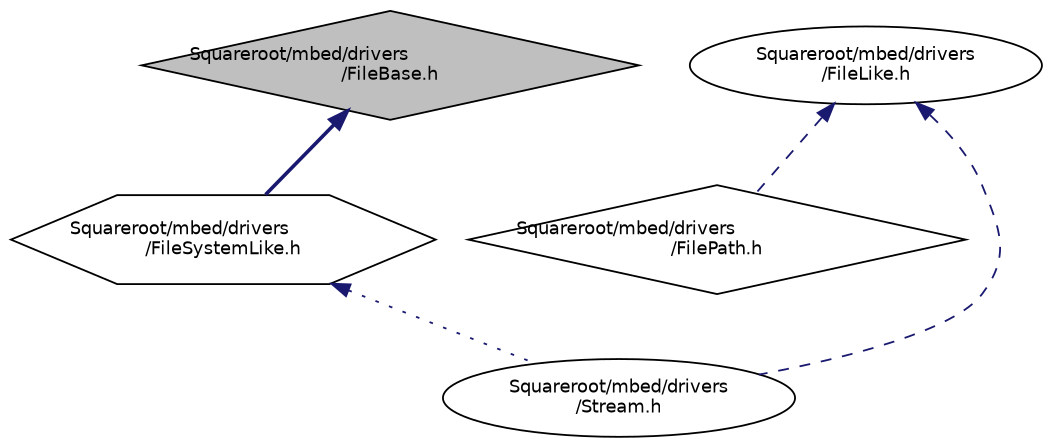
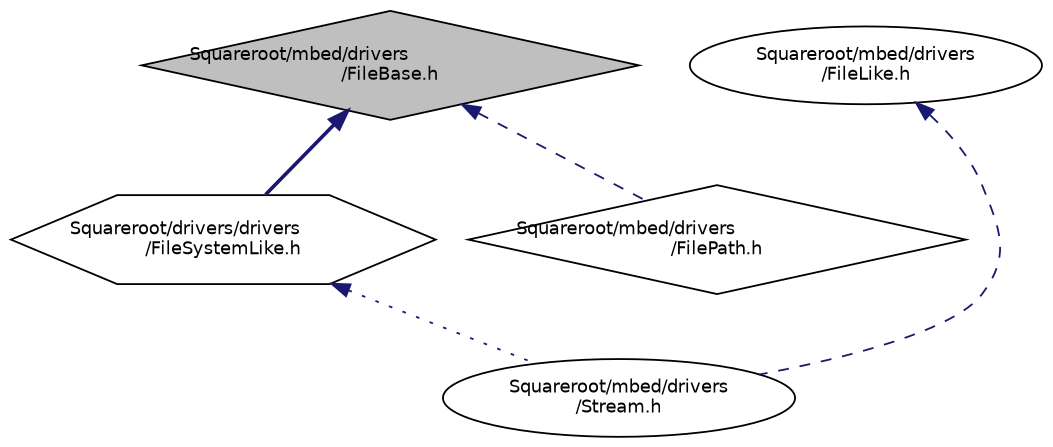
(789, 155) -> (562, 157)
(223, 240) -> (223, 240)
